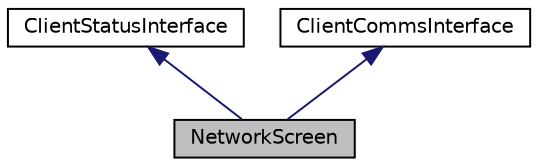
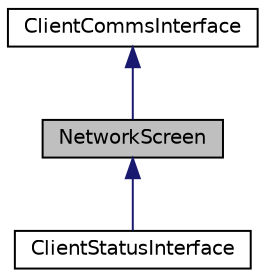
(203, 89) -> (133, 205)
